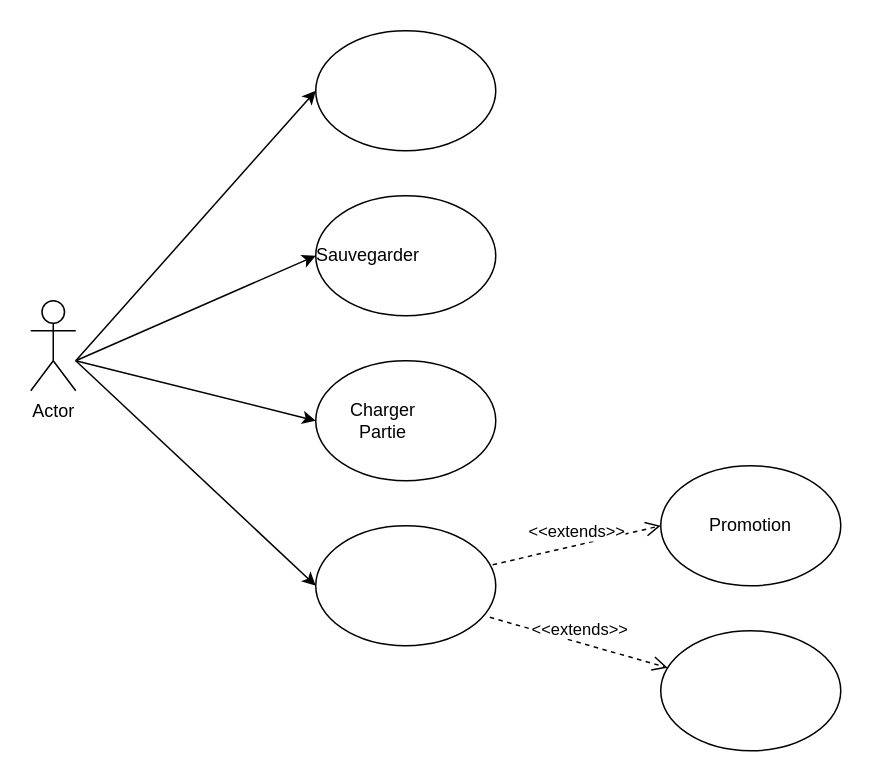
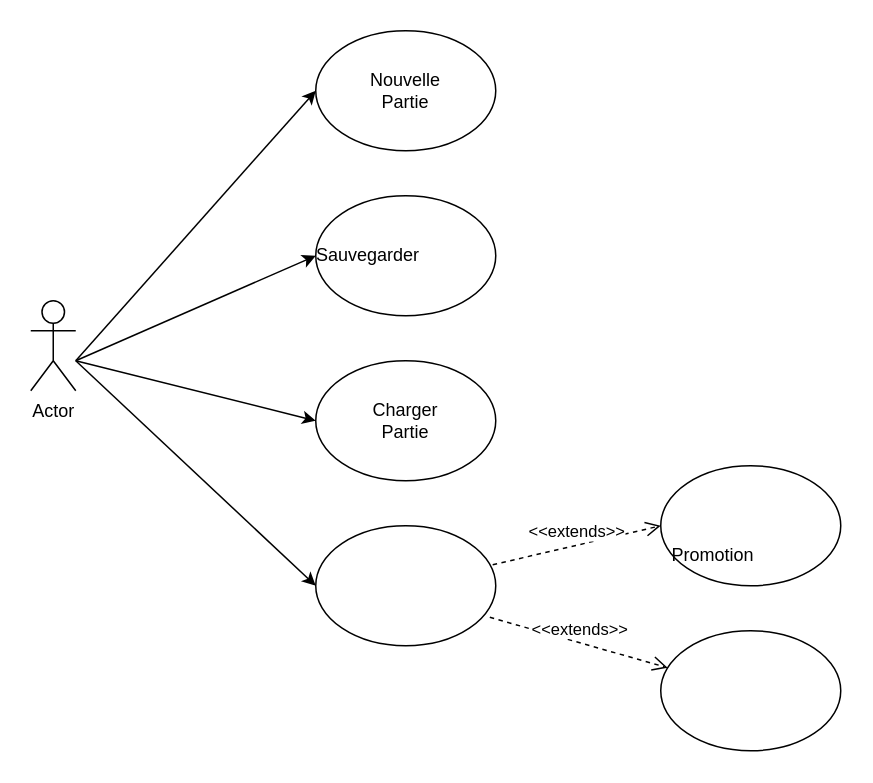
none -> (406, 91)
(383, 421) -> (406, 421)
(751, 526) -> (713, 556)
